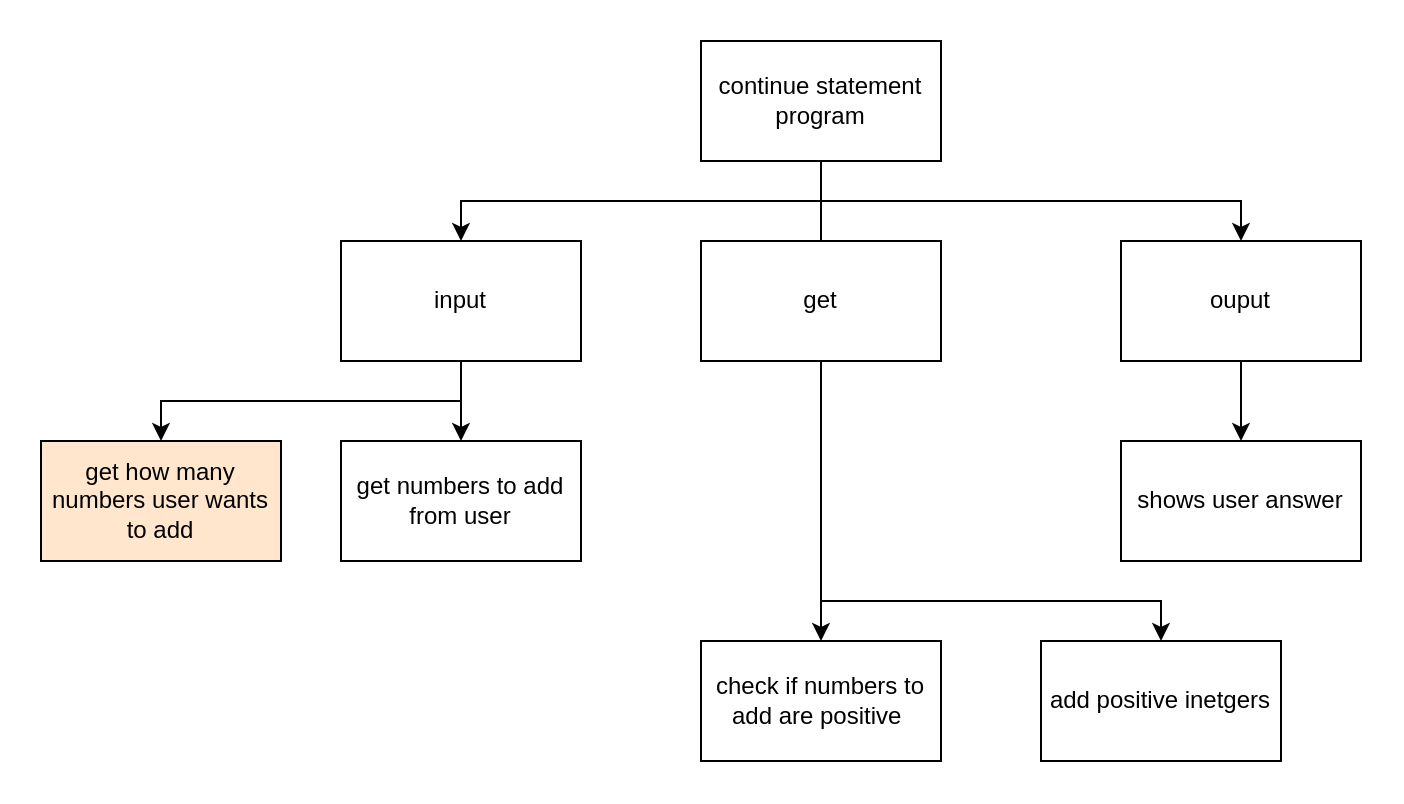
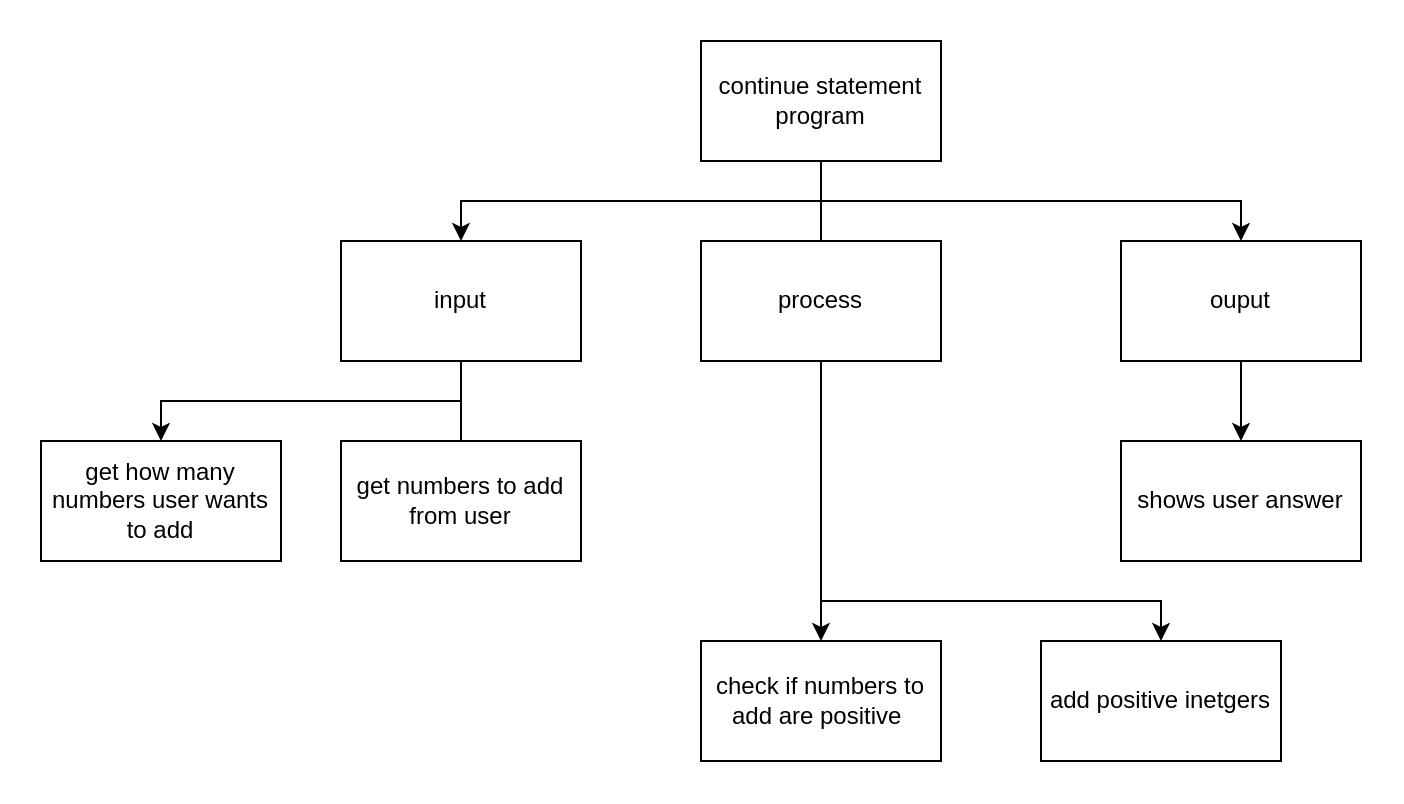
(821, 301) -> (821, 301)
(461, 426) -> (461, 431)
(161, 501) -> (161, 501)
